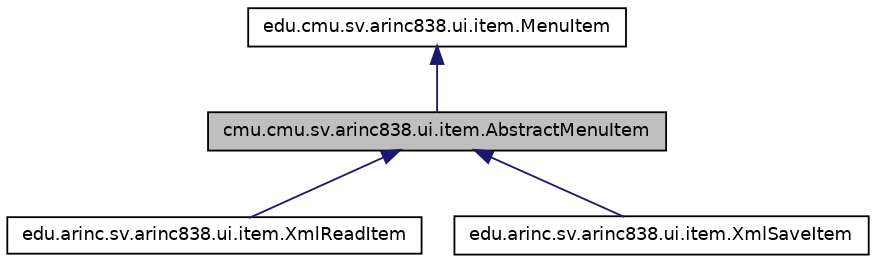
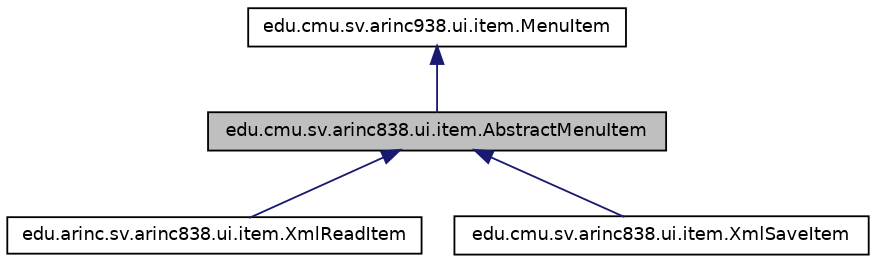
(437, 27) -> (437, 27)
(437, 131) -> (437, 131)
(662, 235) -> (662, 235)
